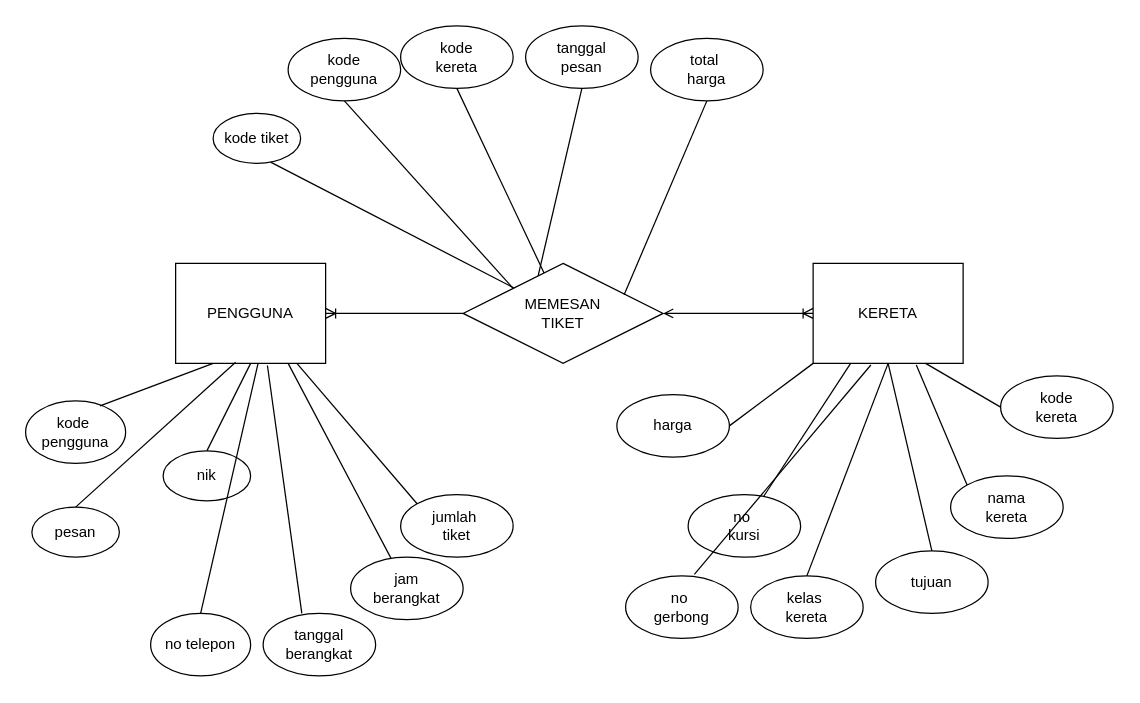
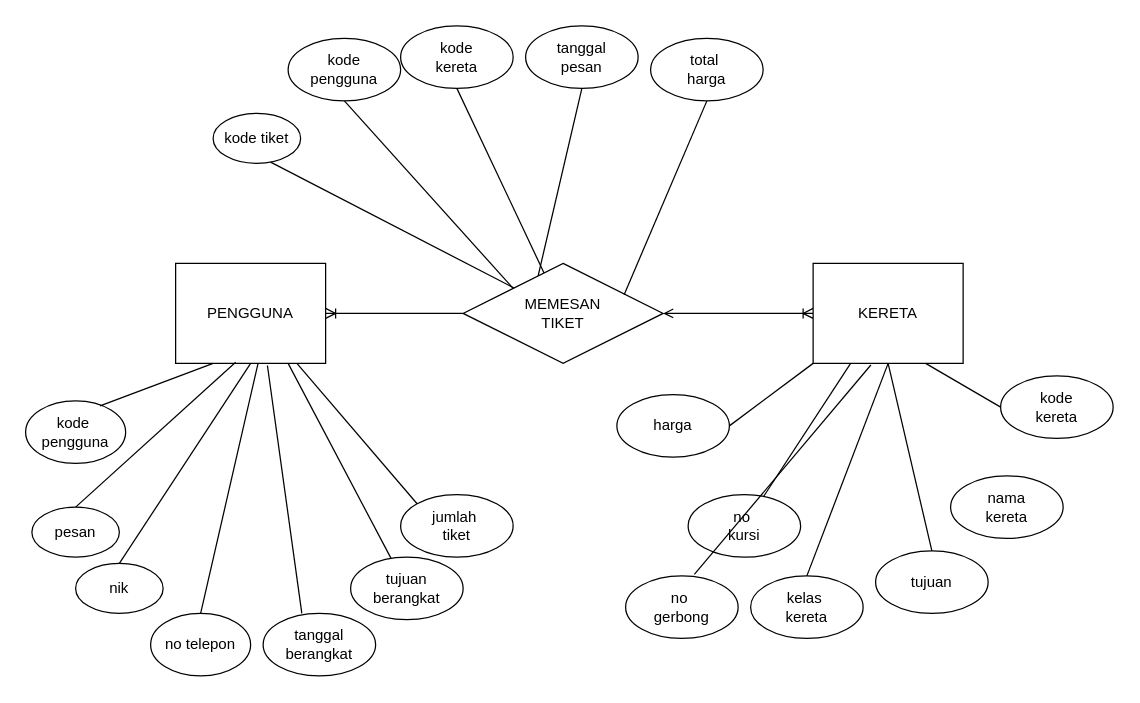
(942, 425) -> none
(207, 476) -> (119, 588)
(407, 588) -> (407, 588)
